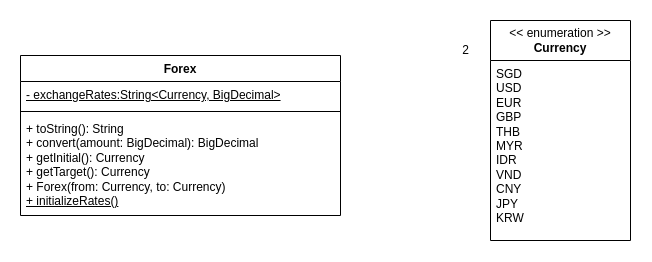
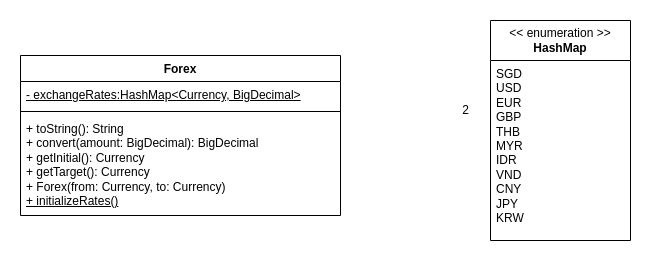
(561, 41) -> (561, 41)
(466, 51) -> (466, 111)
(162, 96) -> (167, 96)
